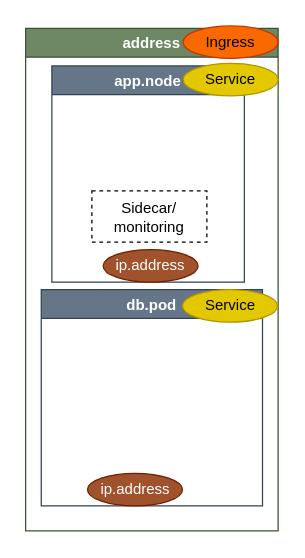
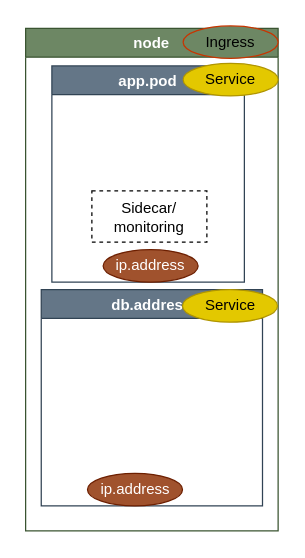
(231, 42) -> (231, 42)
(151, 43) -> (151, 43)
(148, 81) -> (148, 81)
(151, 304) -> (151, 304)
